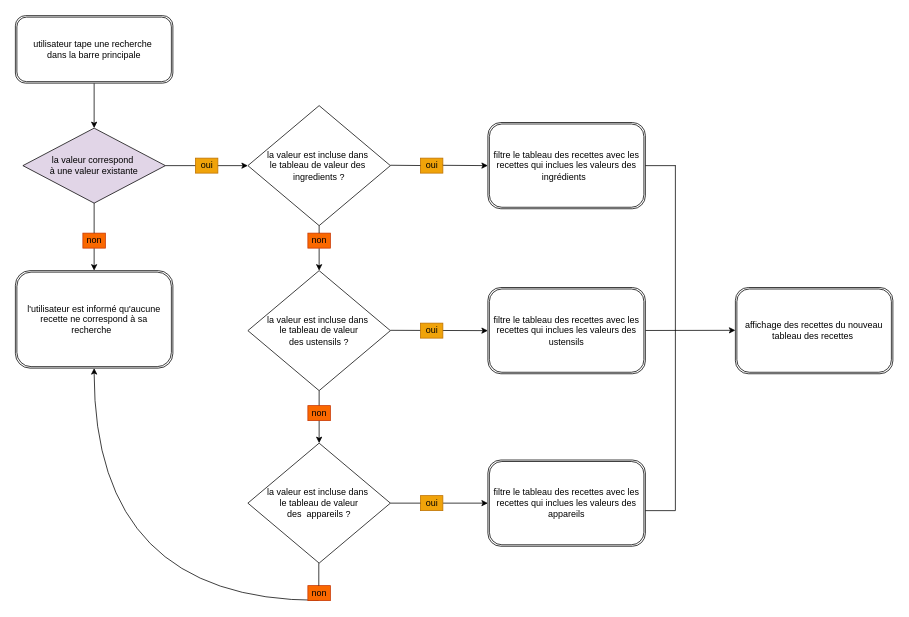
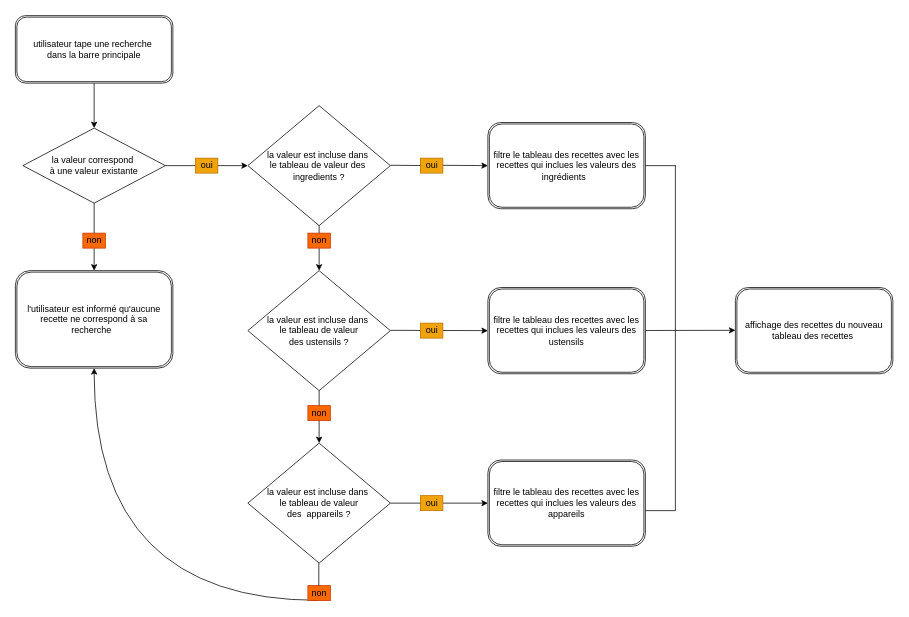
(94, 165) -> (94, 165)
